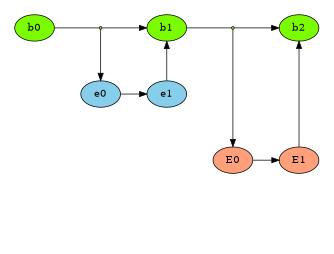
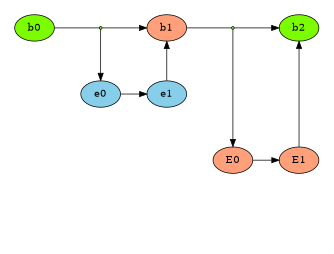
(167, 28) -> (167, 28)
